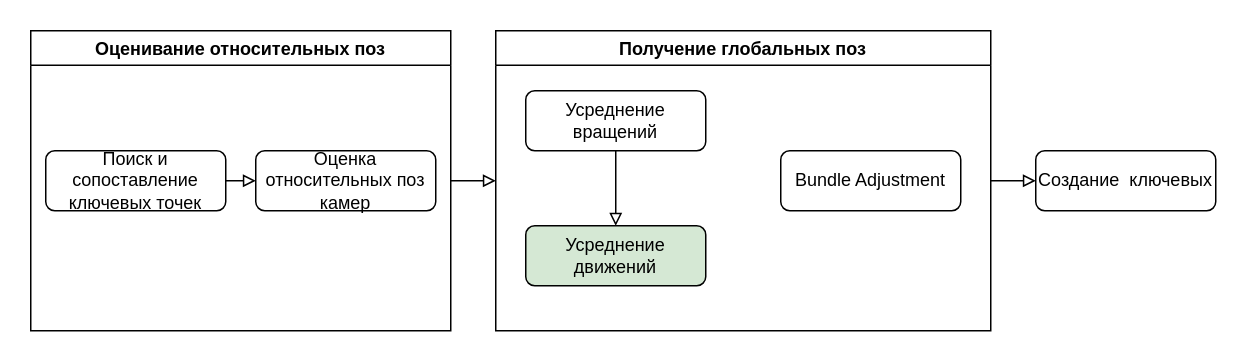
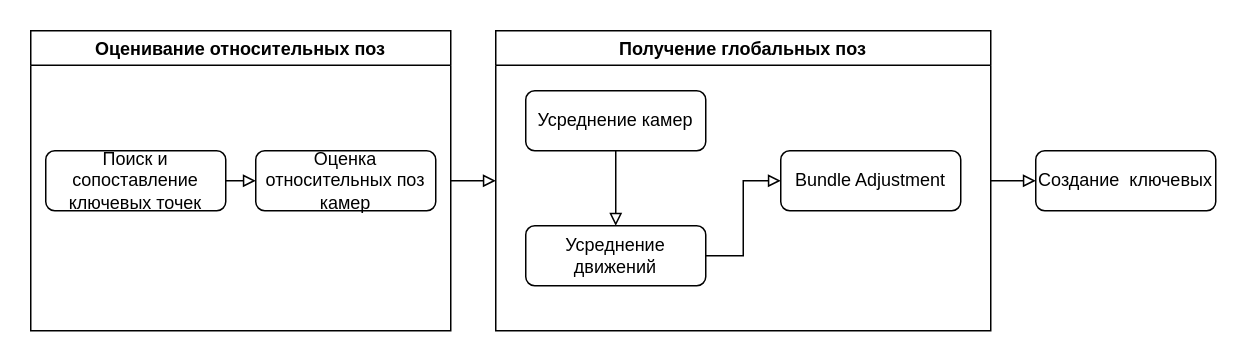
(616, 121) -> (616, 121)
none -> (743, 225)
(616, 256) -> (616, 256)
